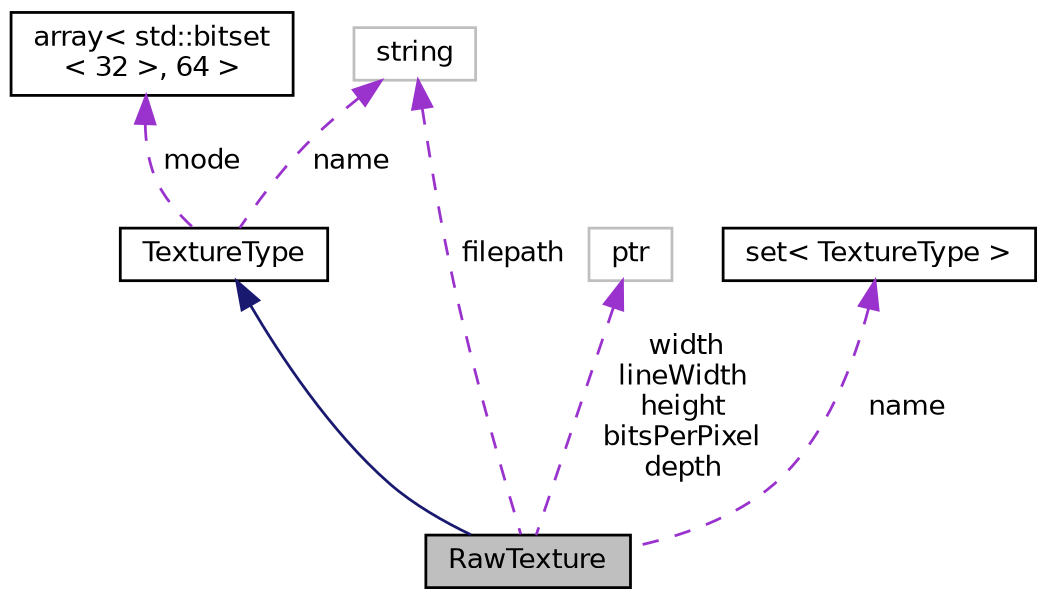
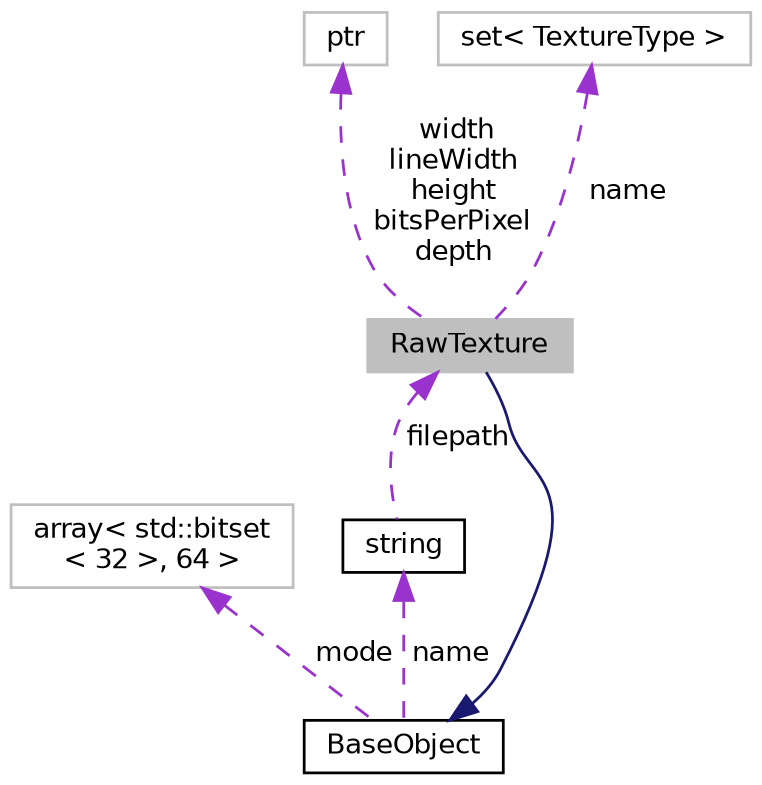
(152, 54) -> (152, 546)
(415, 54) -> (404, 546)
(224, 254) -> (404, 747)
(879, 254) -> (595, 39)
(463, 323) -> (391, 453)
(528, 561) -> (470, 346)
